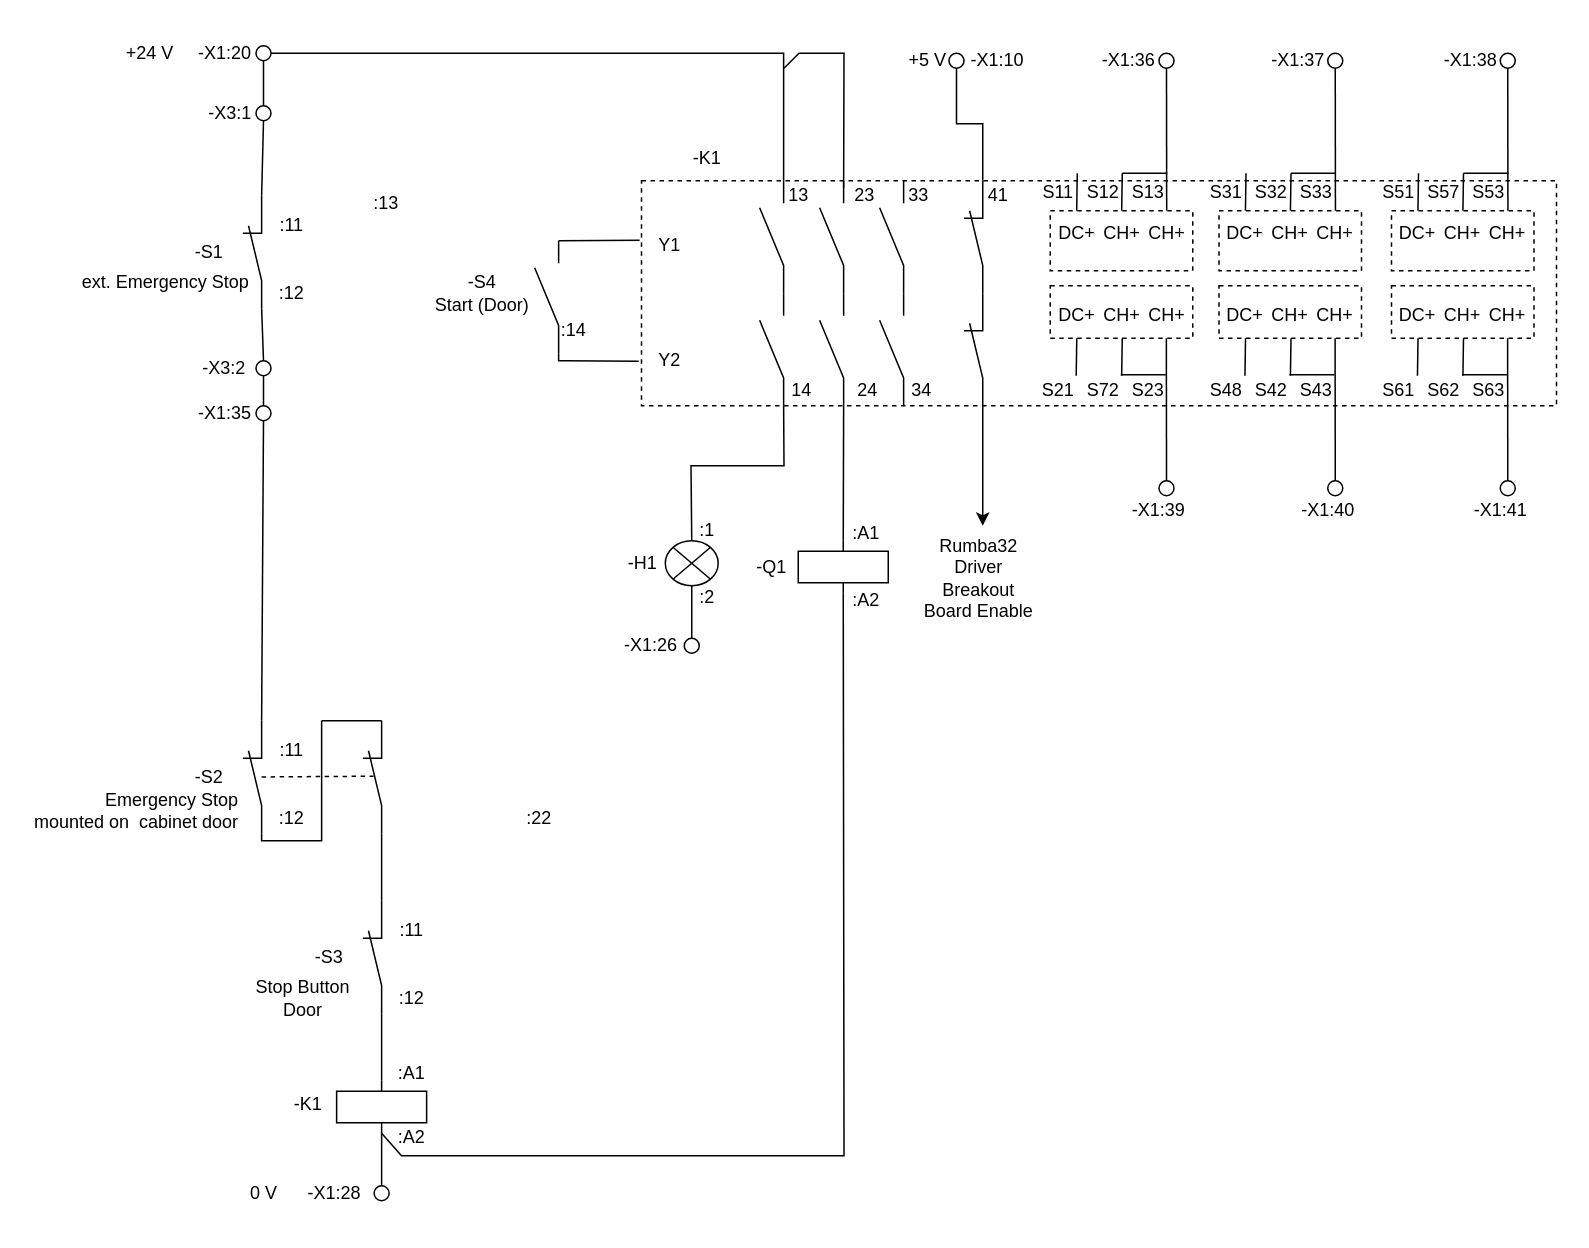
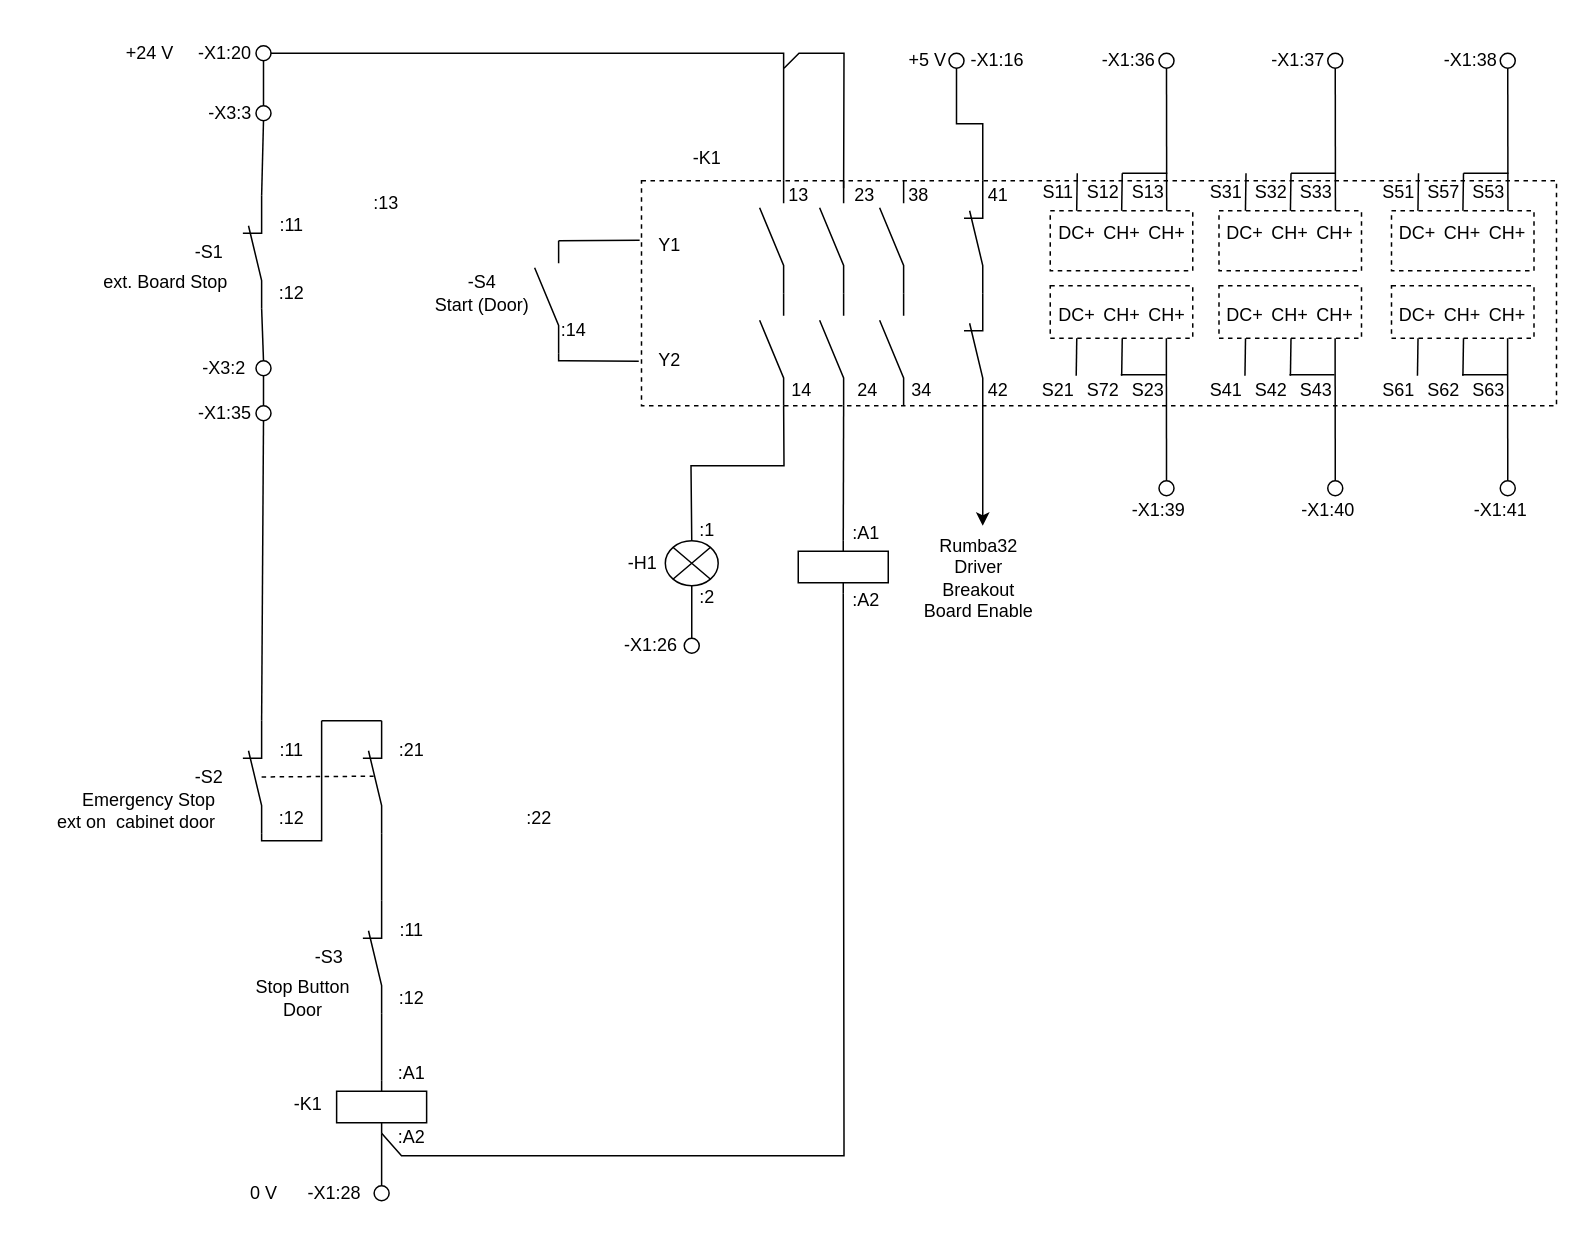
(998, 61) -> (998, 61)
(230, 113) -> (230, 113)
(919, 196) -> (919, 196)
(166, 283) -> (166, 283)
none -> (998, 391)
(1226, 391) -> (1226, 391)
(771, 567) -> none
none -> (411, 751)
(137, 811) -> (137, 811)
